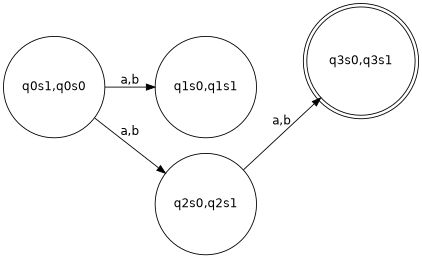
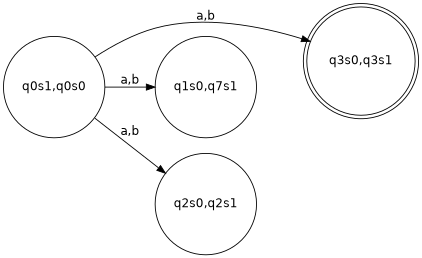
(206, 87) -> (206, 87)
(279, 137) -> (196, 22)
